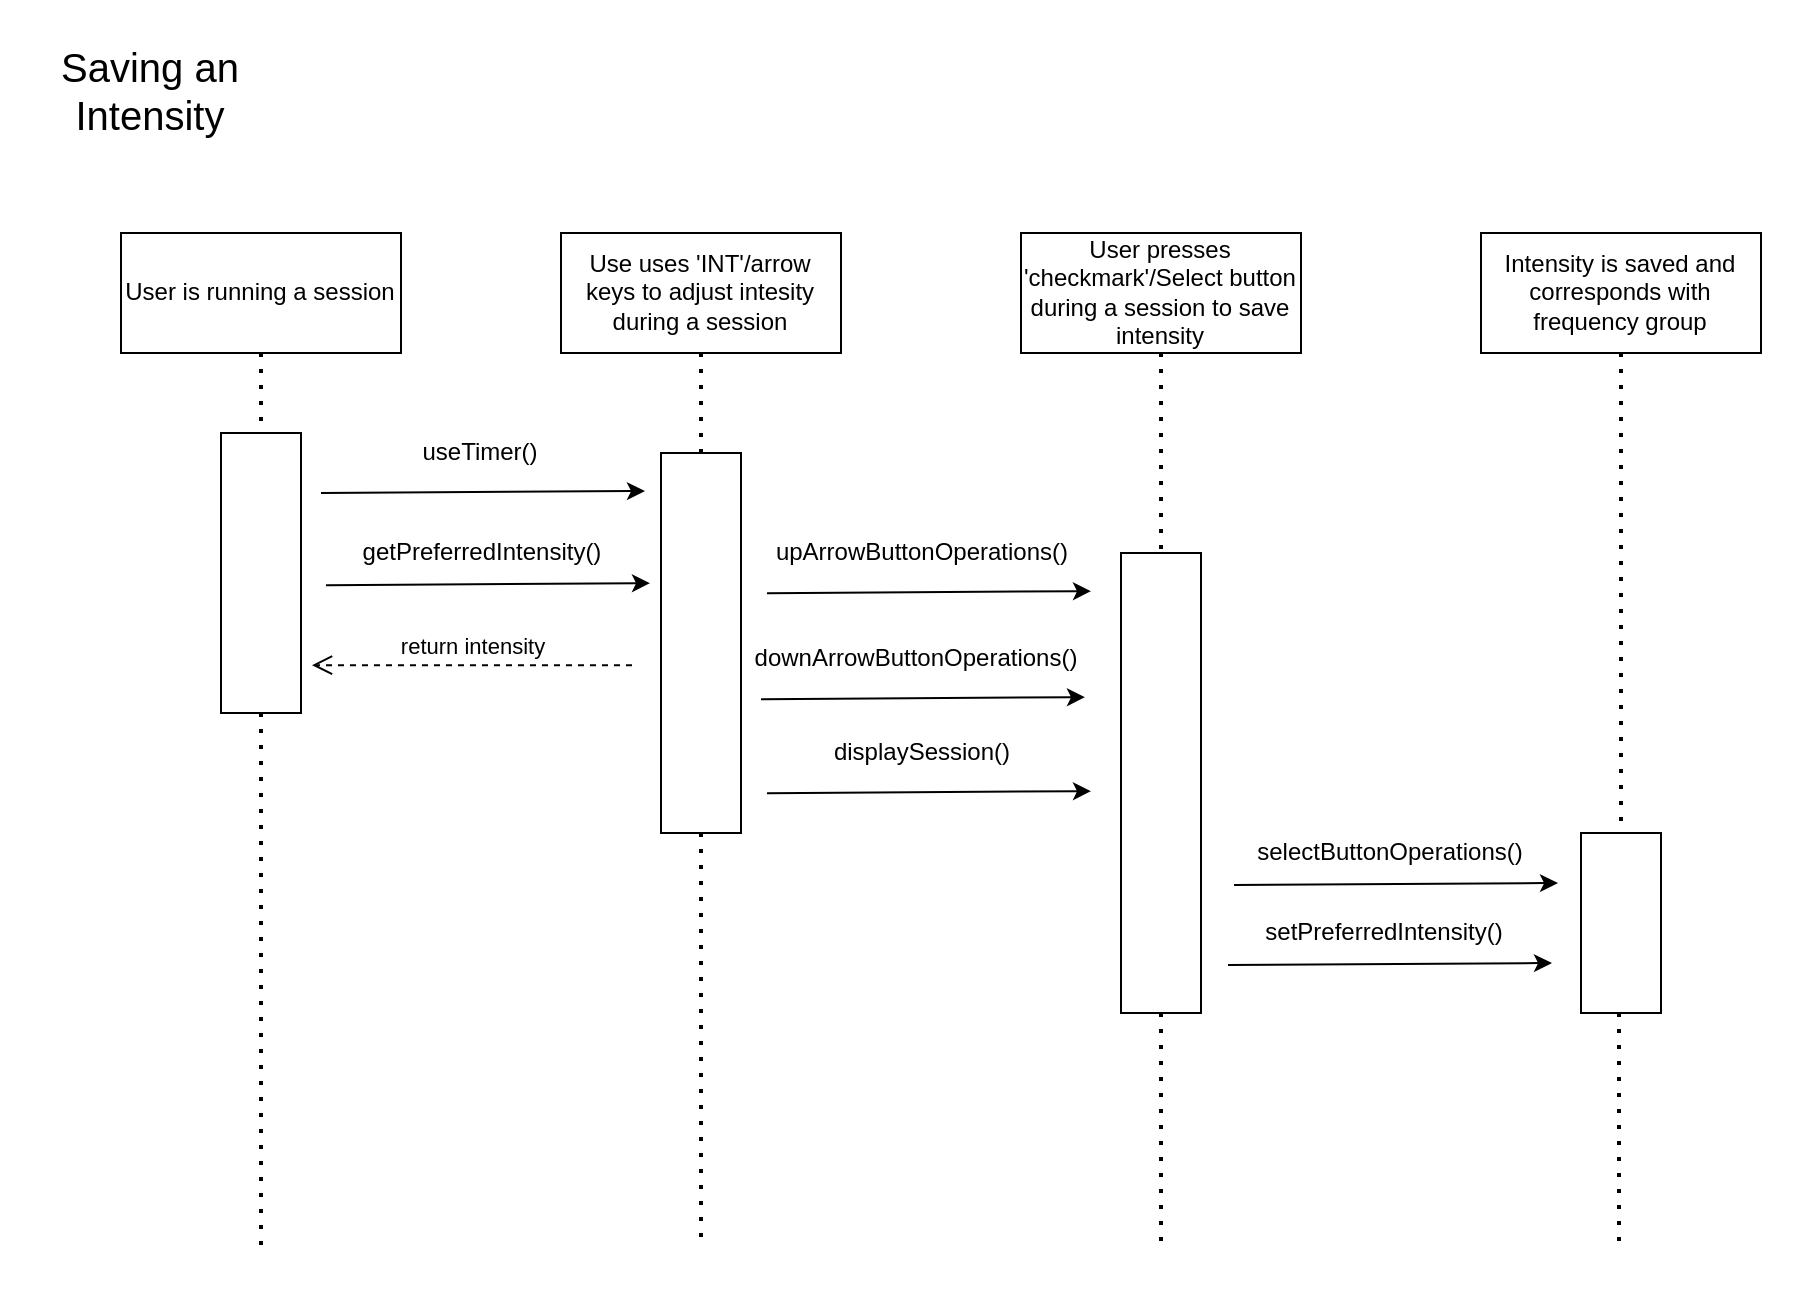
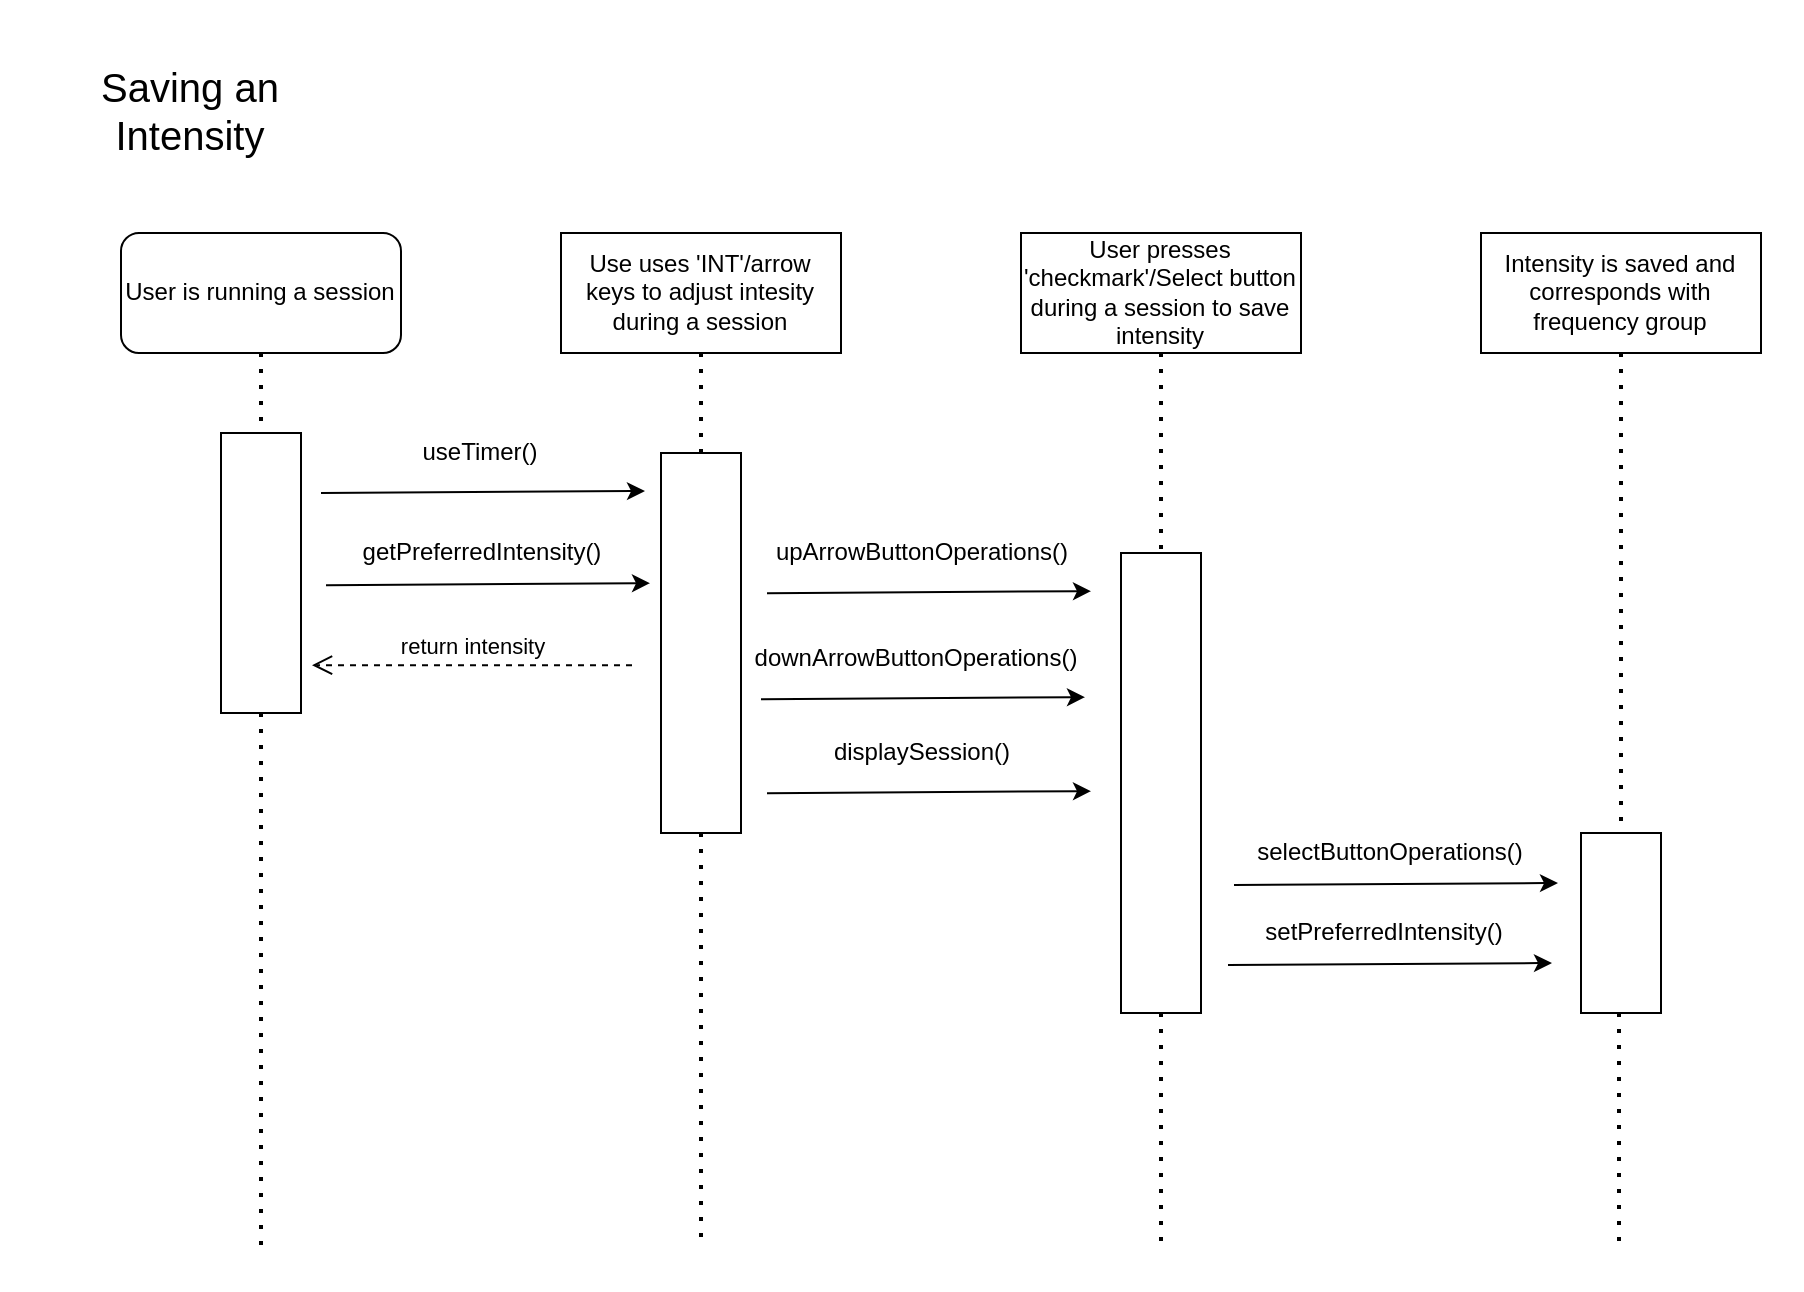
(151, 91) -> (191, 111)
(261, 293) -> (261, 293)
